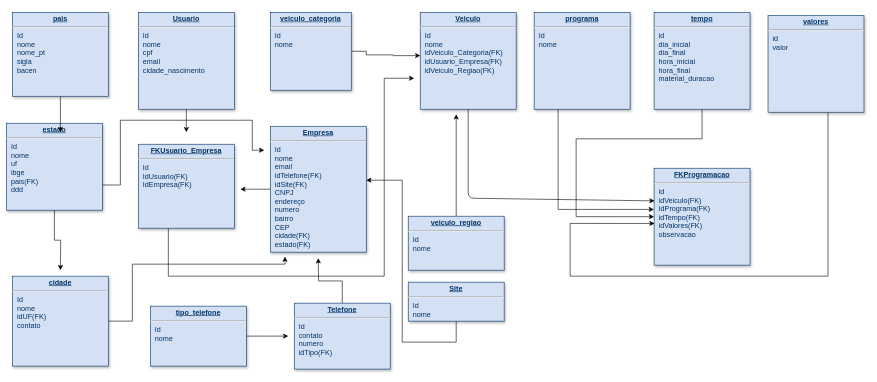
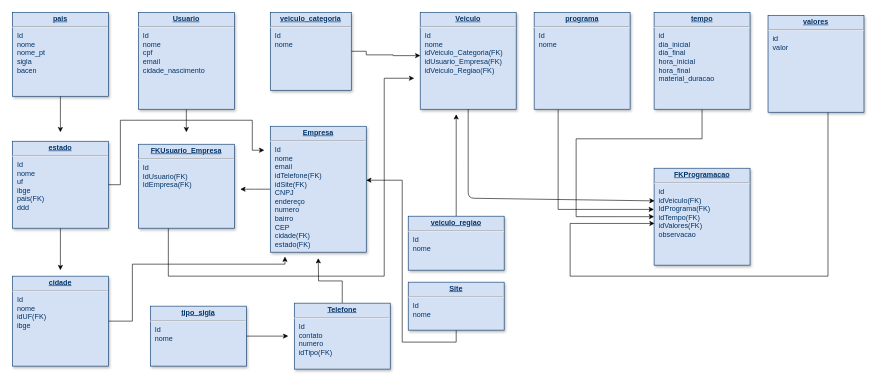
(54, 167) -> (60, 185)
(27, 298) -> (27, 298)
(456, 302) -> (456, 306)
(175, 319) -> (168, 319)
